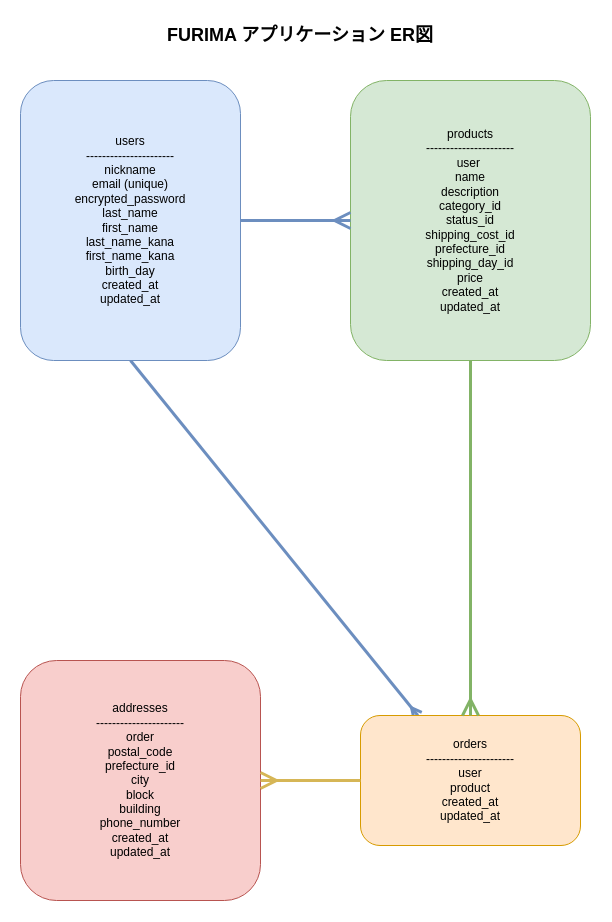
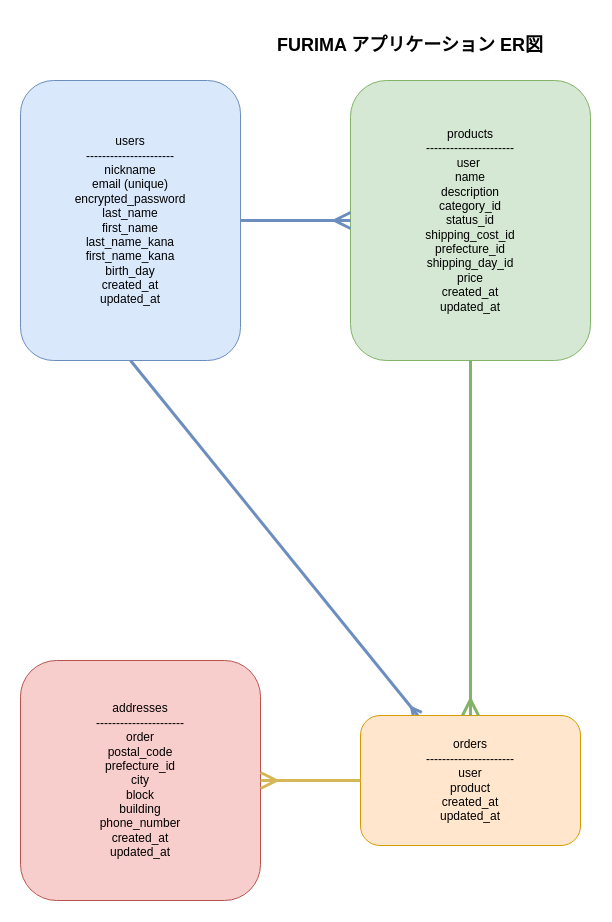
(301, 36) -> (411, 46)
